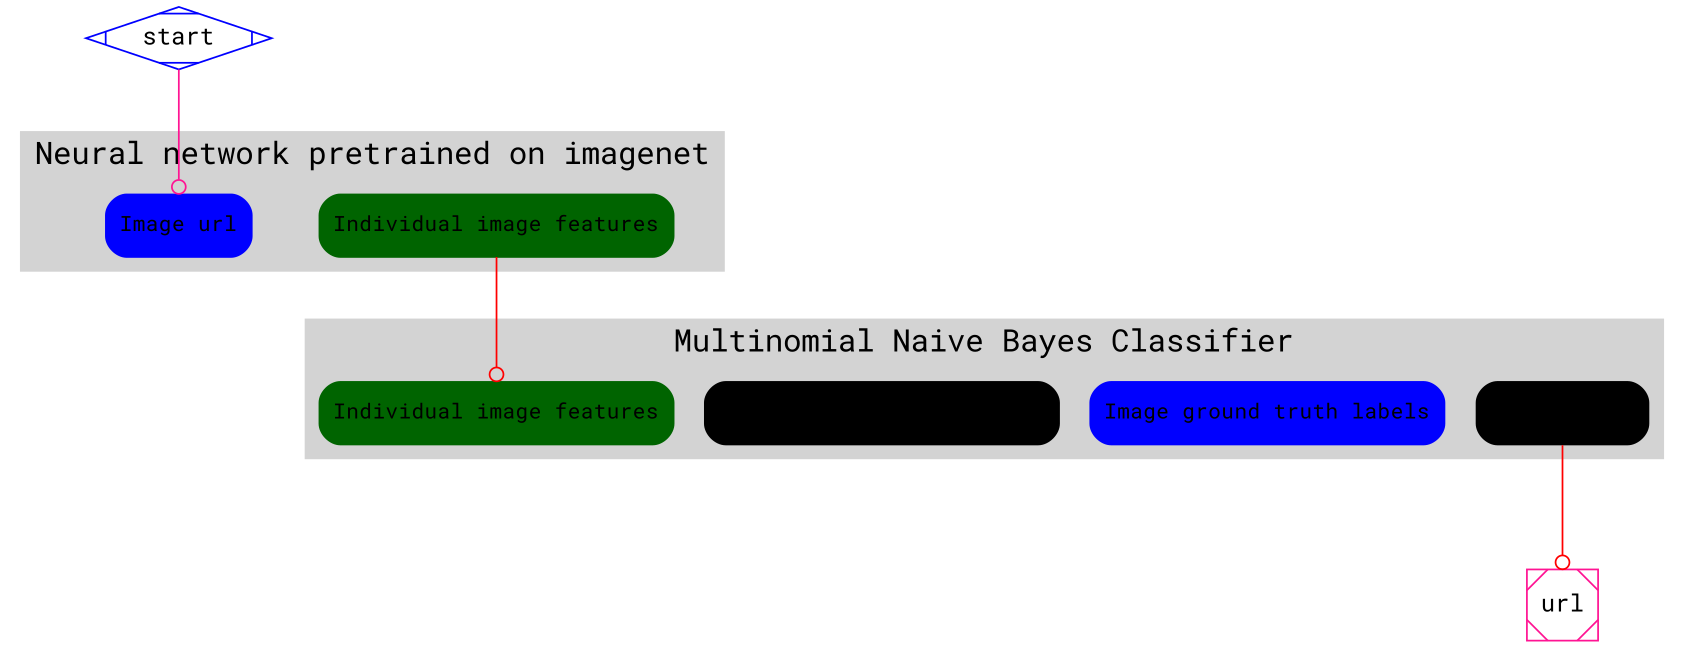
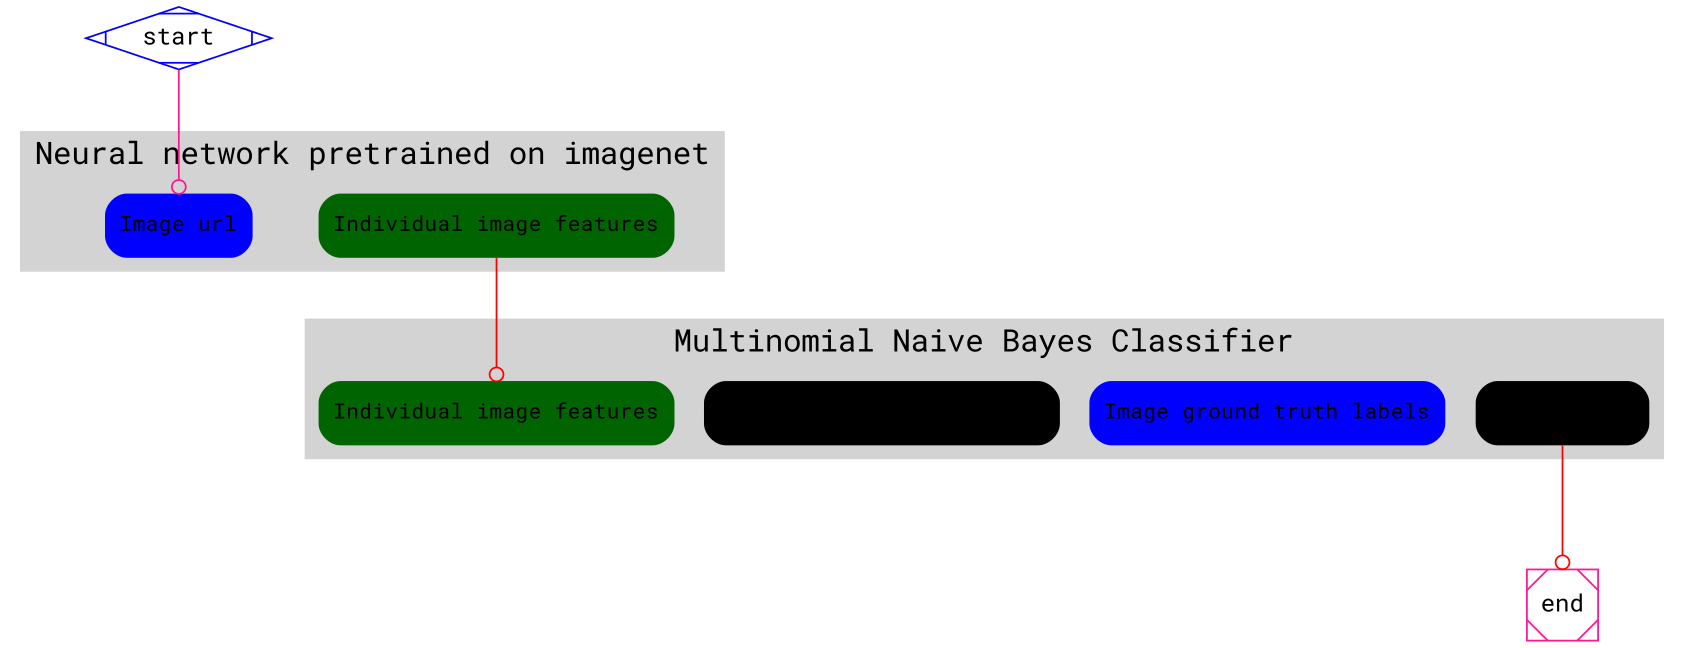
(1562, 605) -> (1562, 605)
